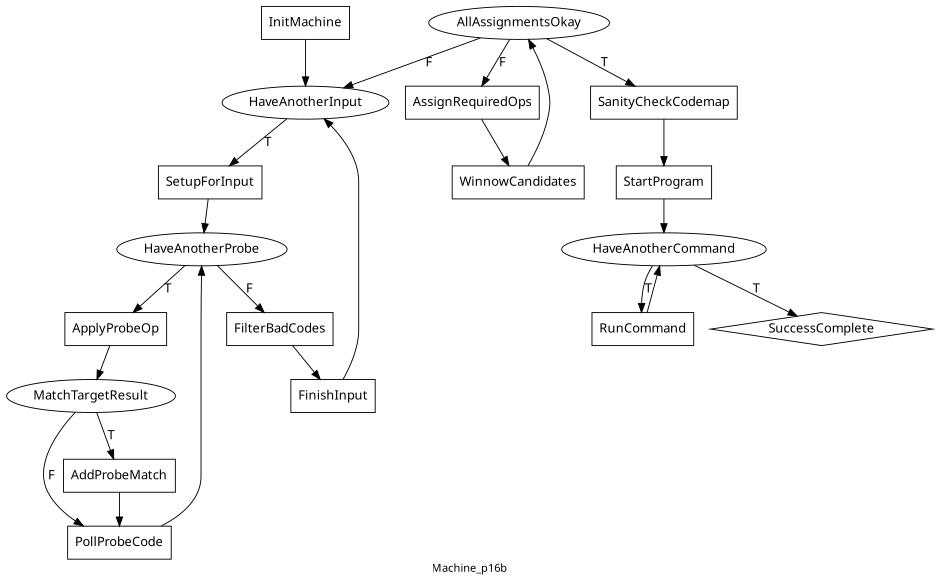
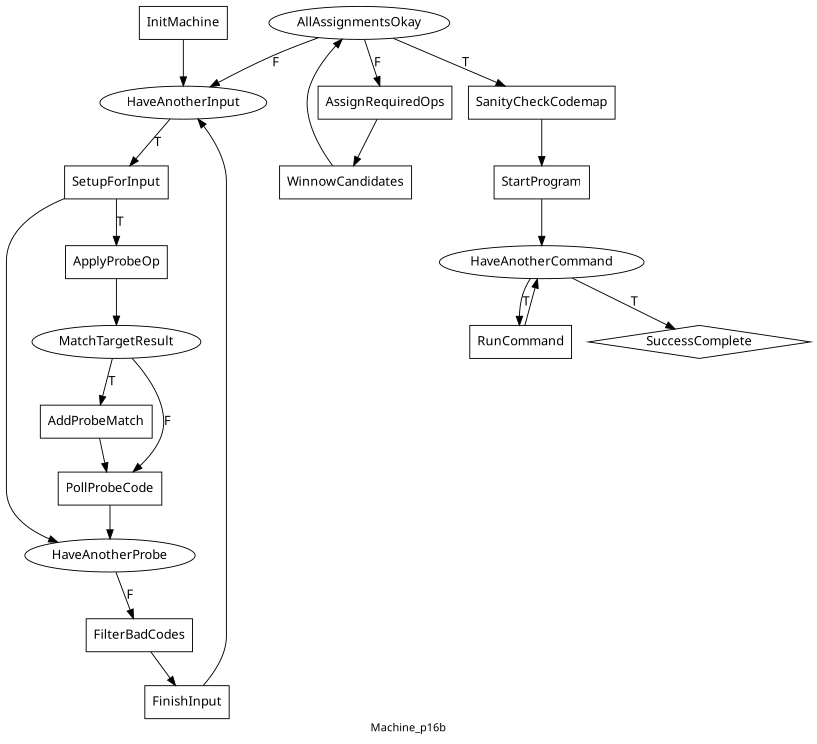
(163, 286) -> (116, 218)
